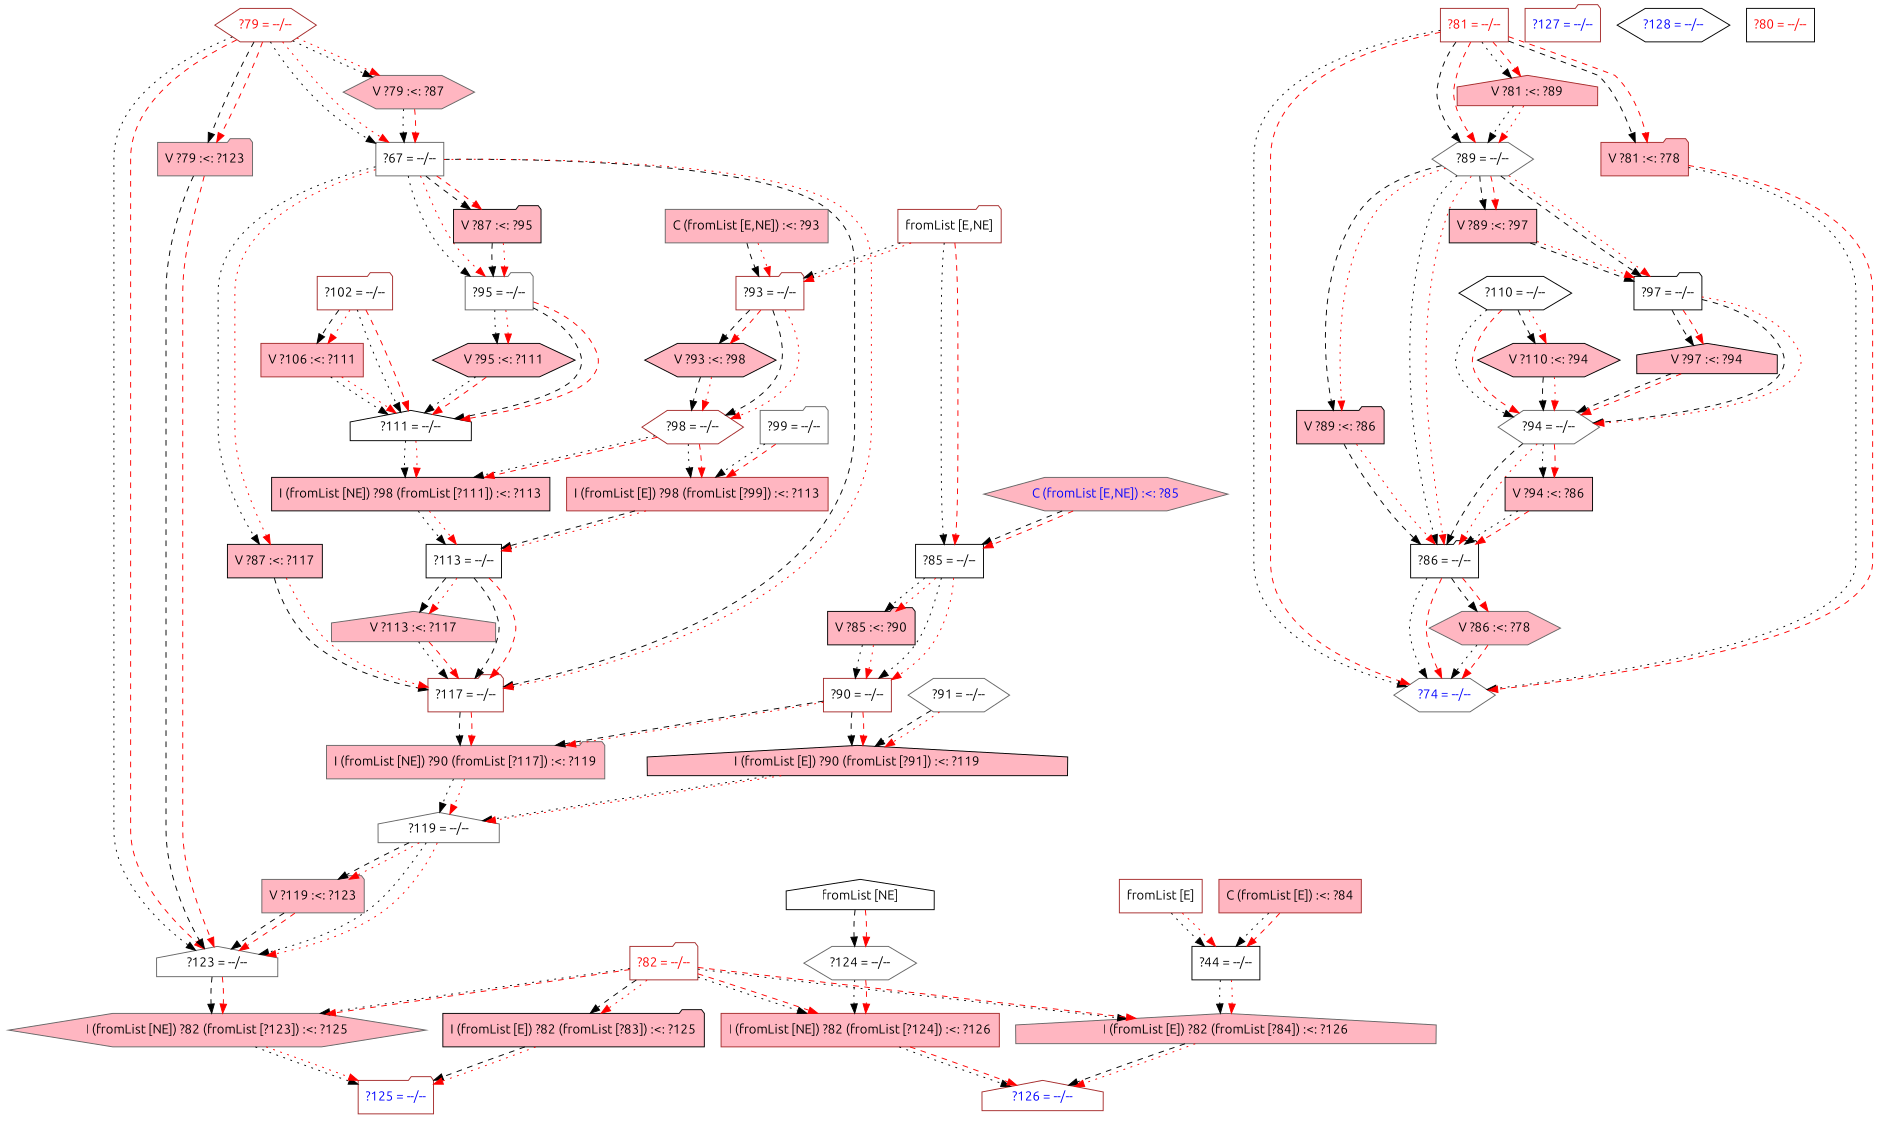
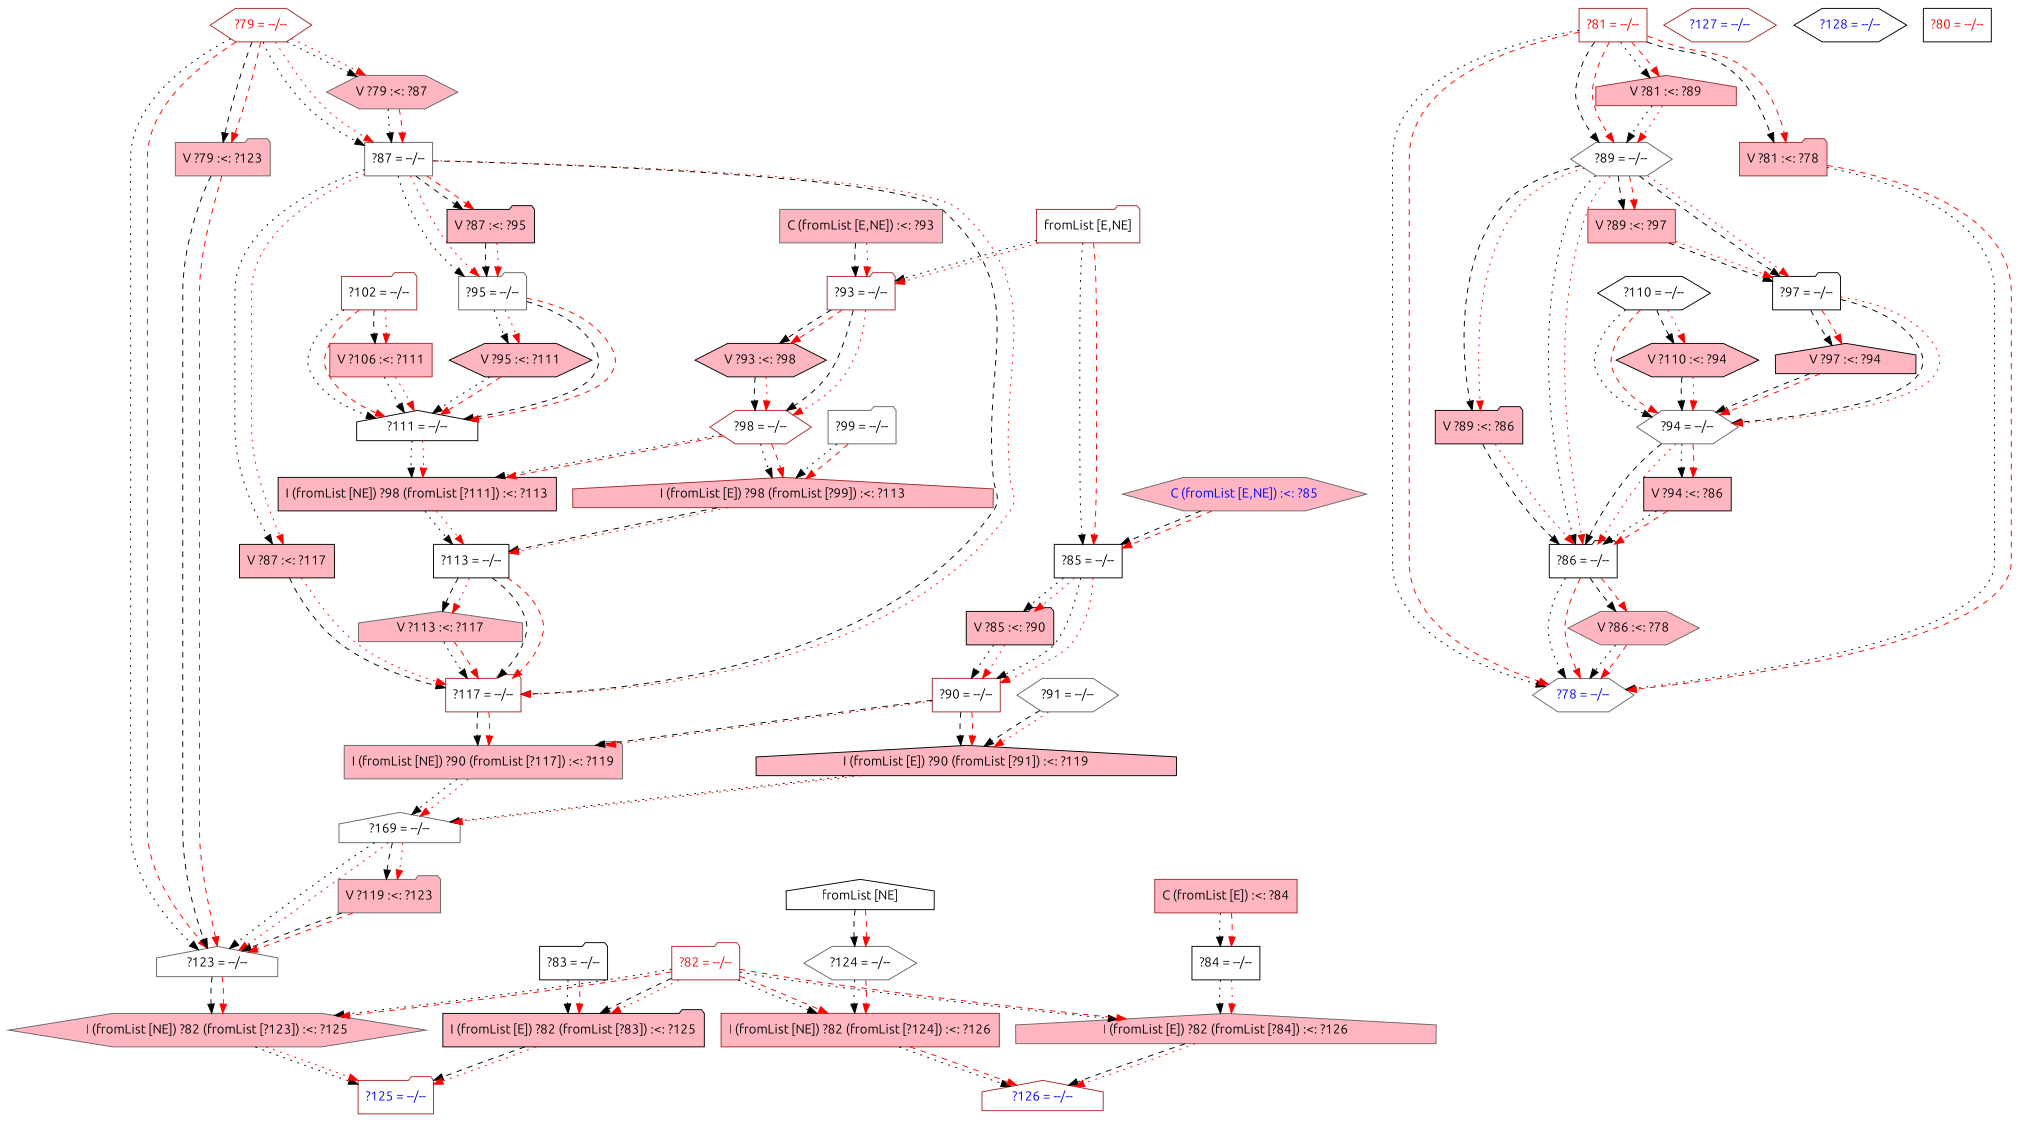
(1563, 25) -> (1720, 25)
(410, 159) -> (399, 159)
(1493, 226) -> (1632, 226)
(697, 494) -> (783, 494)
(1445, 695) -> (1583, 695)
(439, 829) -> (400, 829)
(1161, 896) -> none
none -> (574, 963)
(1226, 963) -> (1226, 963)
